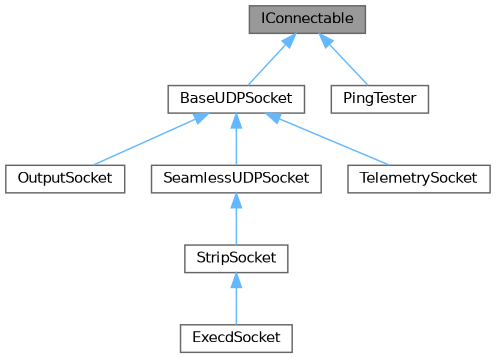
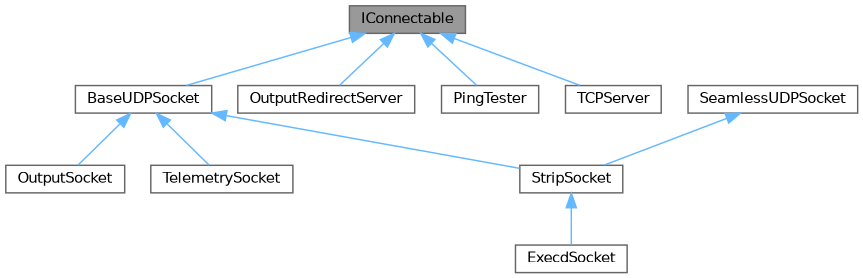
none -> (326, 99)
none -> (613, 99)
(236, 147) -> (373, 142)
